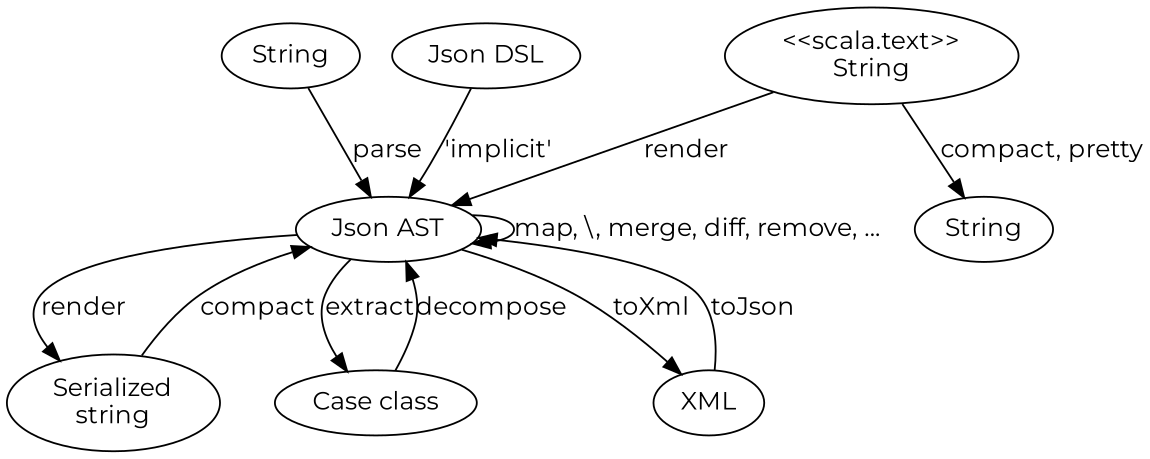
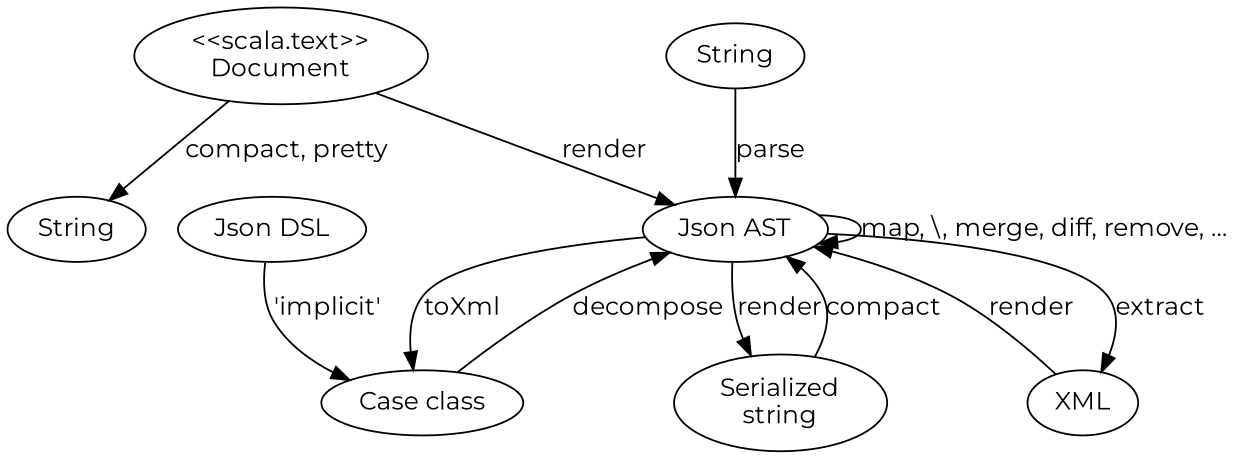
(872, 56) -> (281, 56)
(446, 135) -> (279, 329)
(370, 308) -> (463, 308)
(652, 308) -> (1161, 308)
(753, 308) -> (1031, 308)
